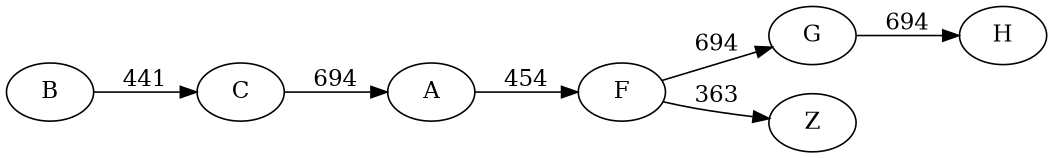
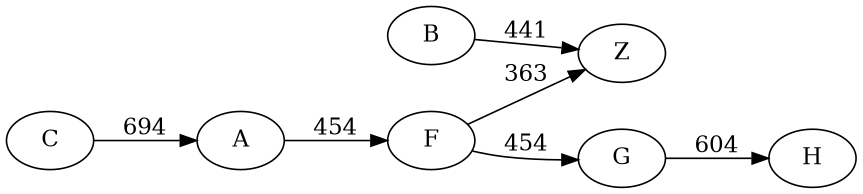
(908, 23) -> (717, 146)
(717, 44) -> (527, 145)
(137, 92) -> (518, 44)
